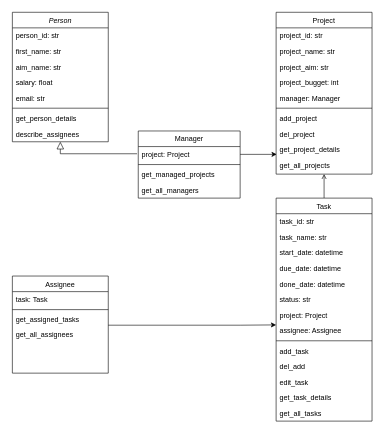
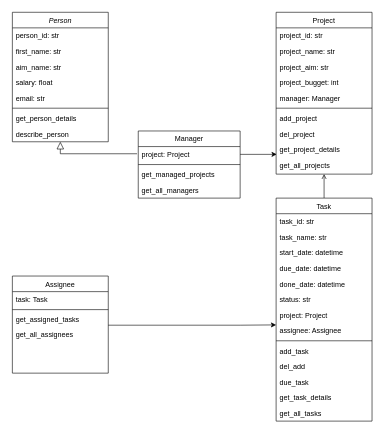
(50, 134) -> (45, 134)
(297, 383) -> (296, 383)
